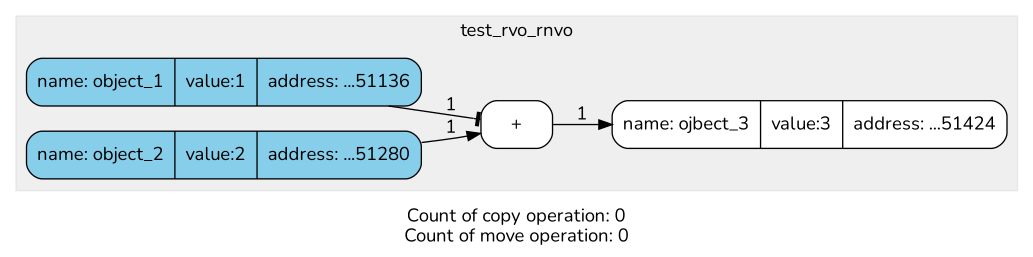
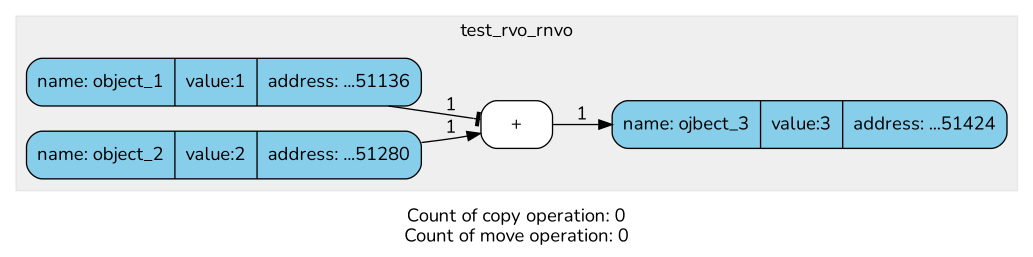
(810, 125) -> (810, 125)
